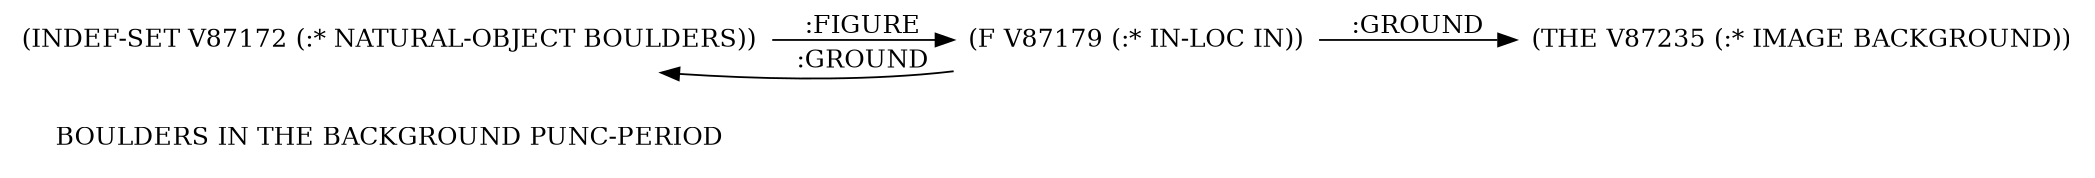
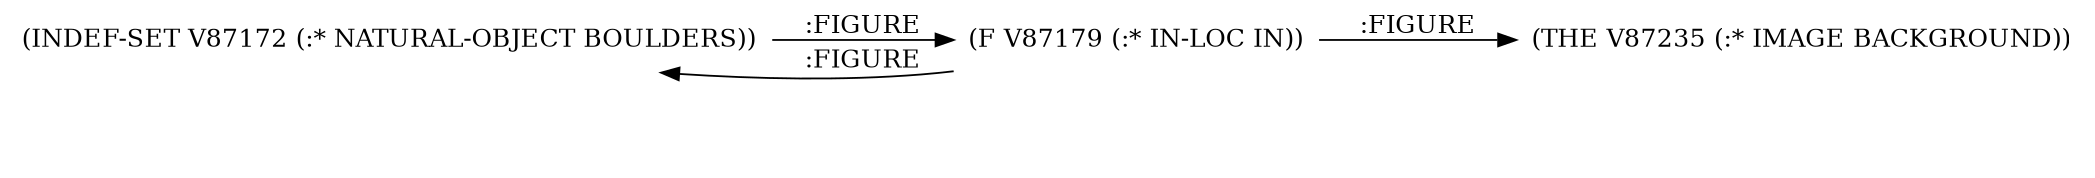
(1418, 26) -> (1418, 26)
(863, 61) -> (863, 61)
(390, 138) -> none
